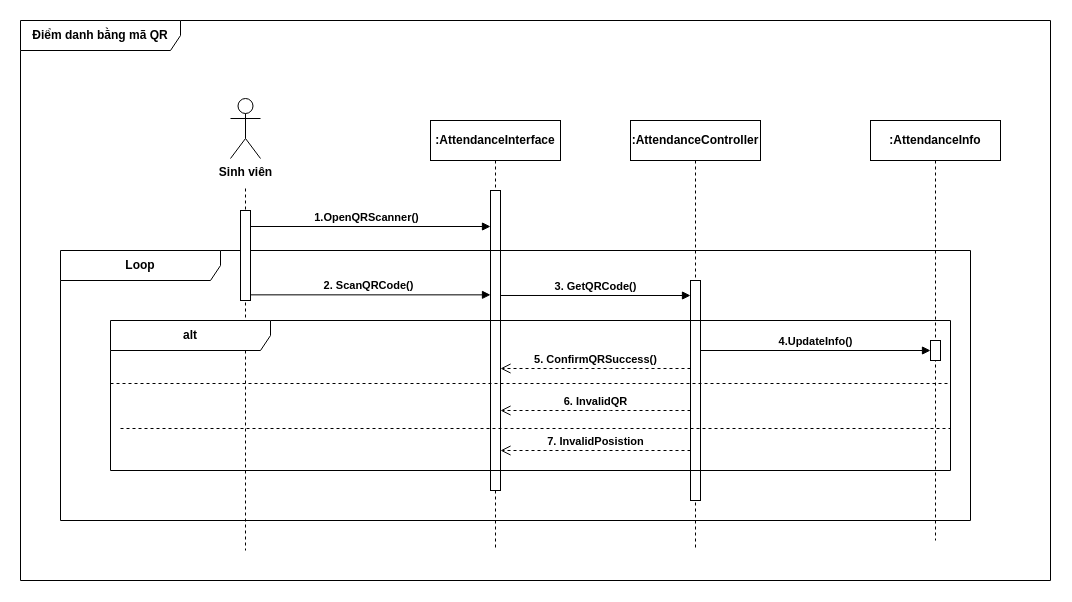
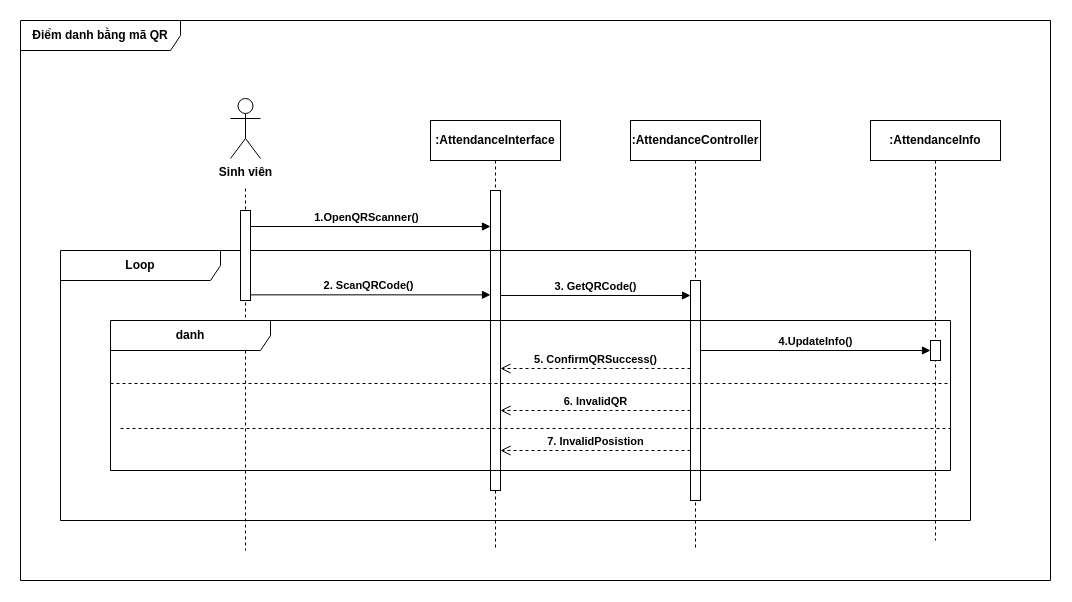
(191, 336) -> (191, 336)
